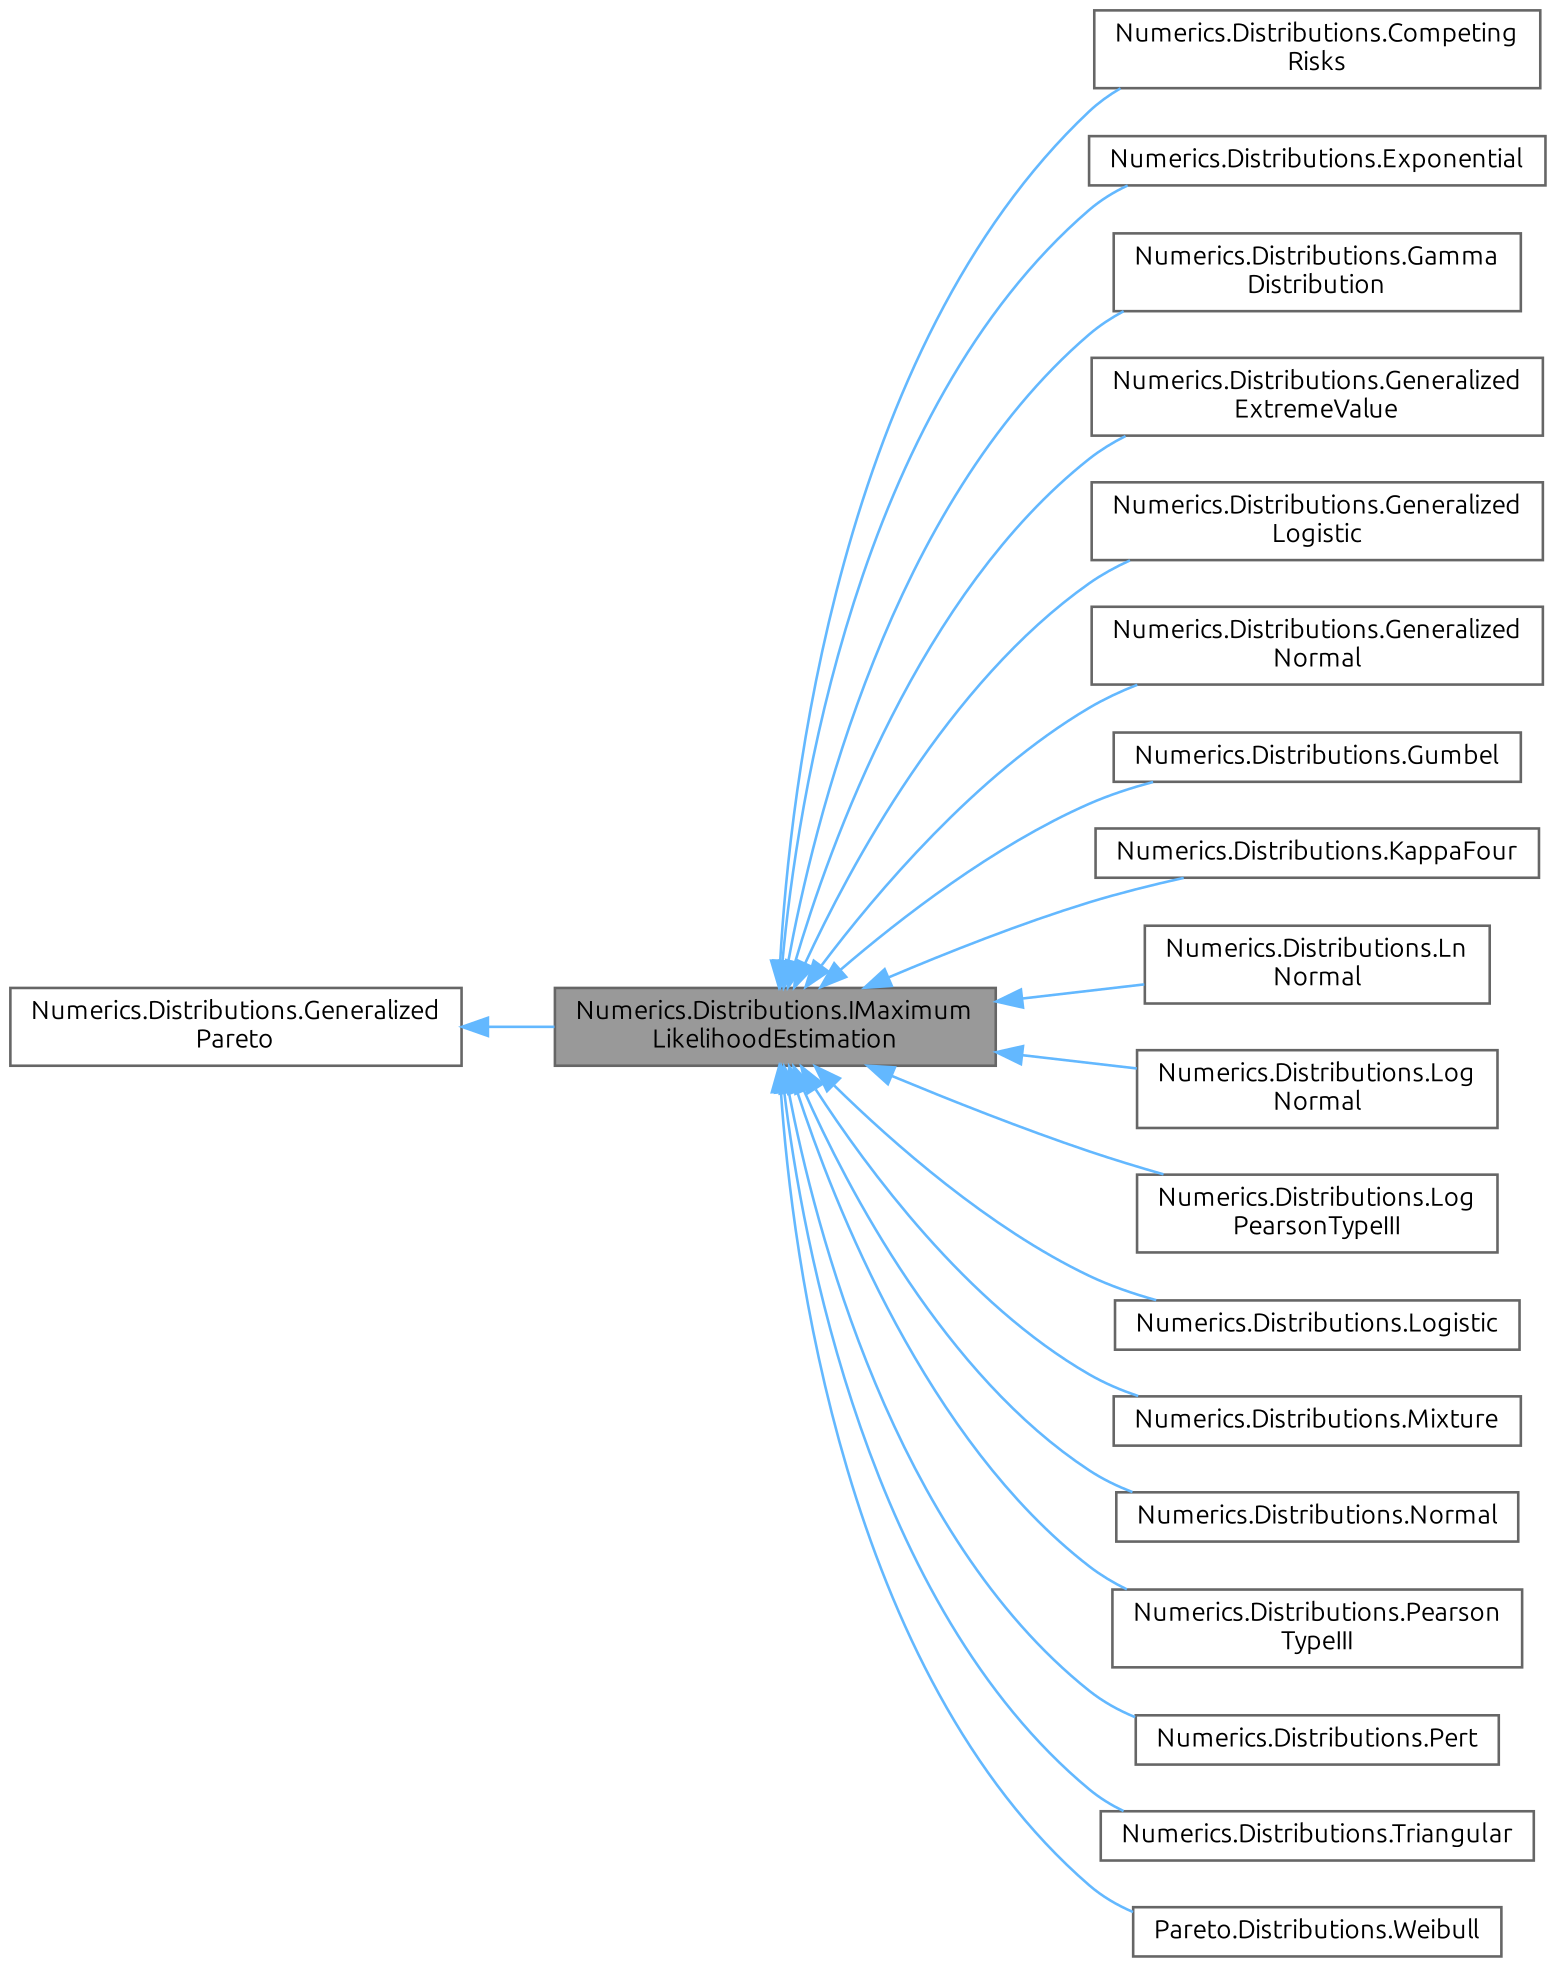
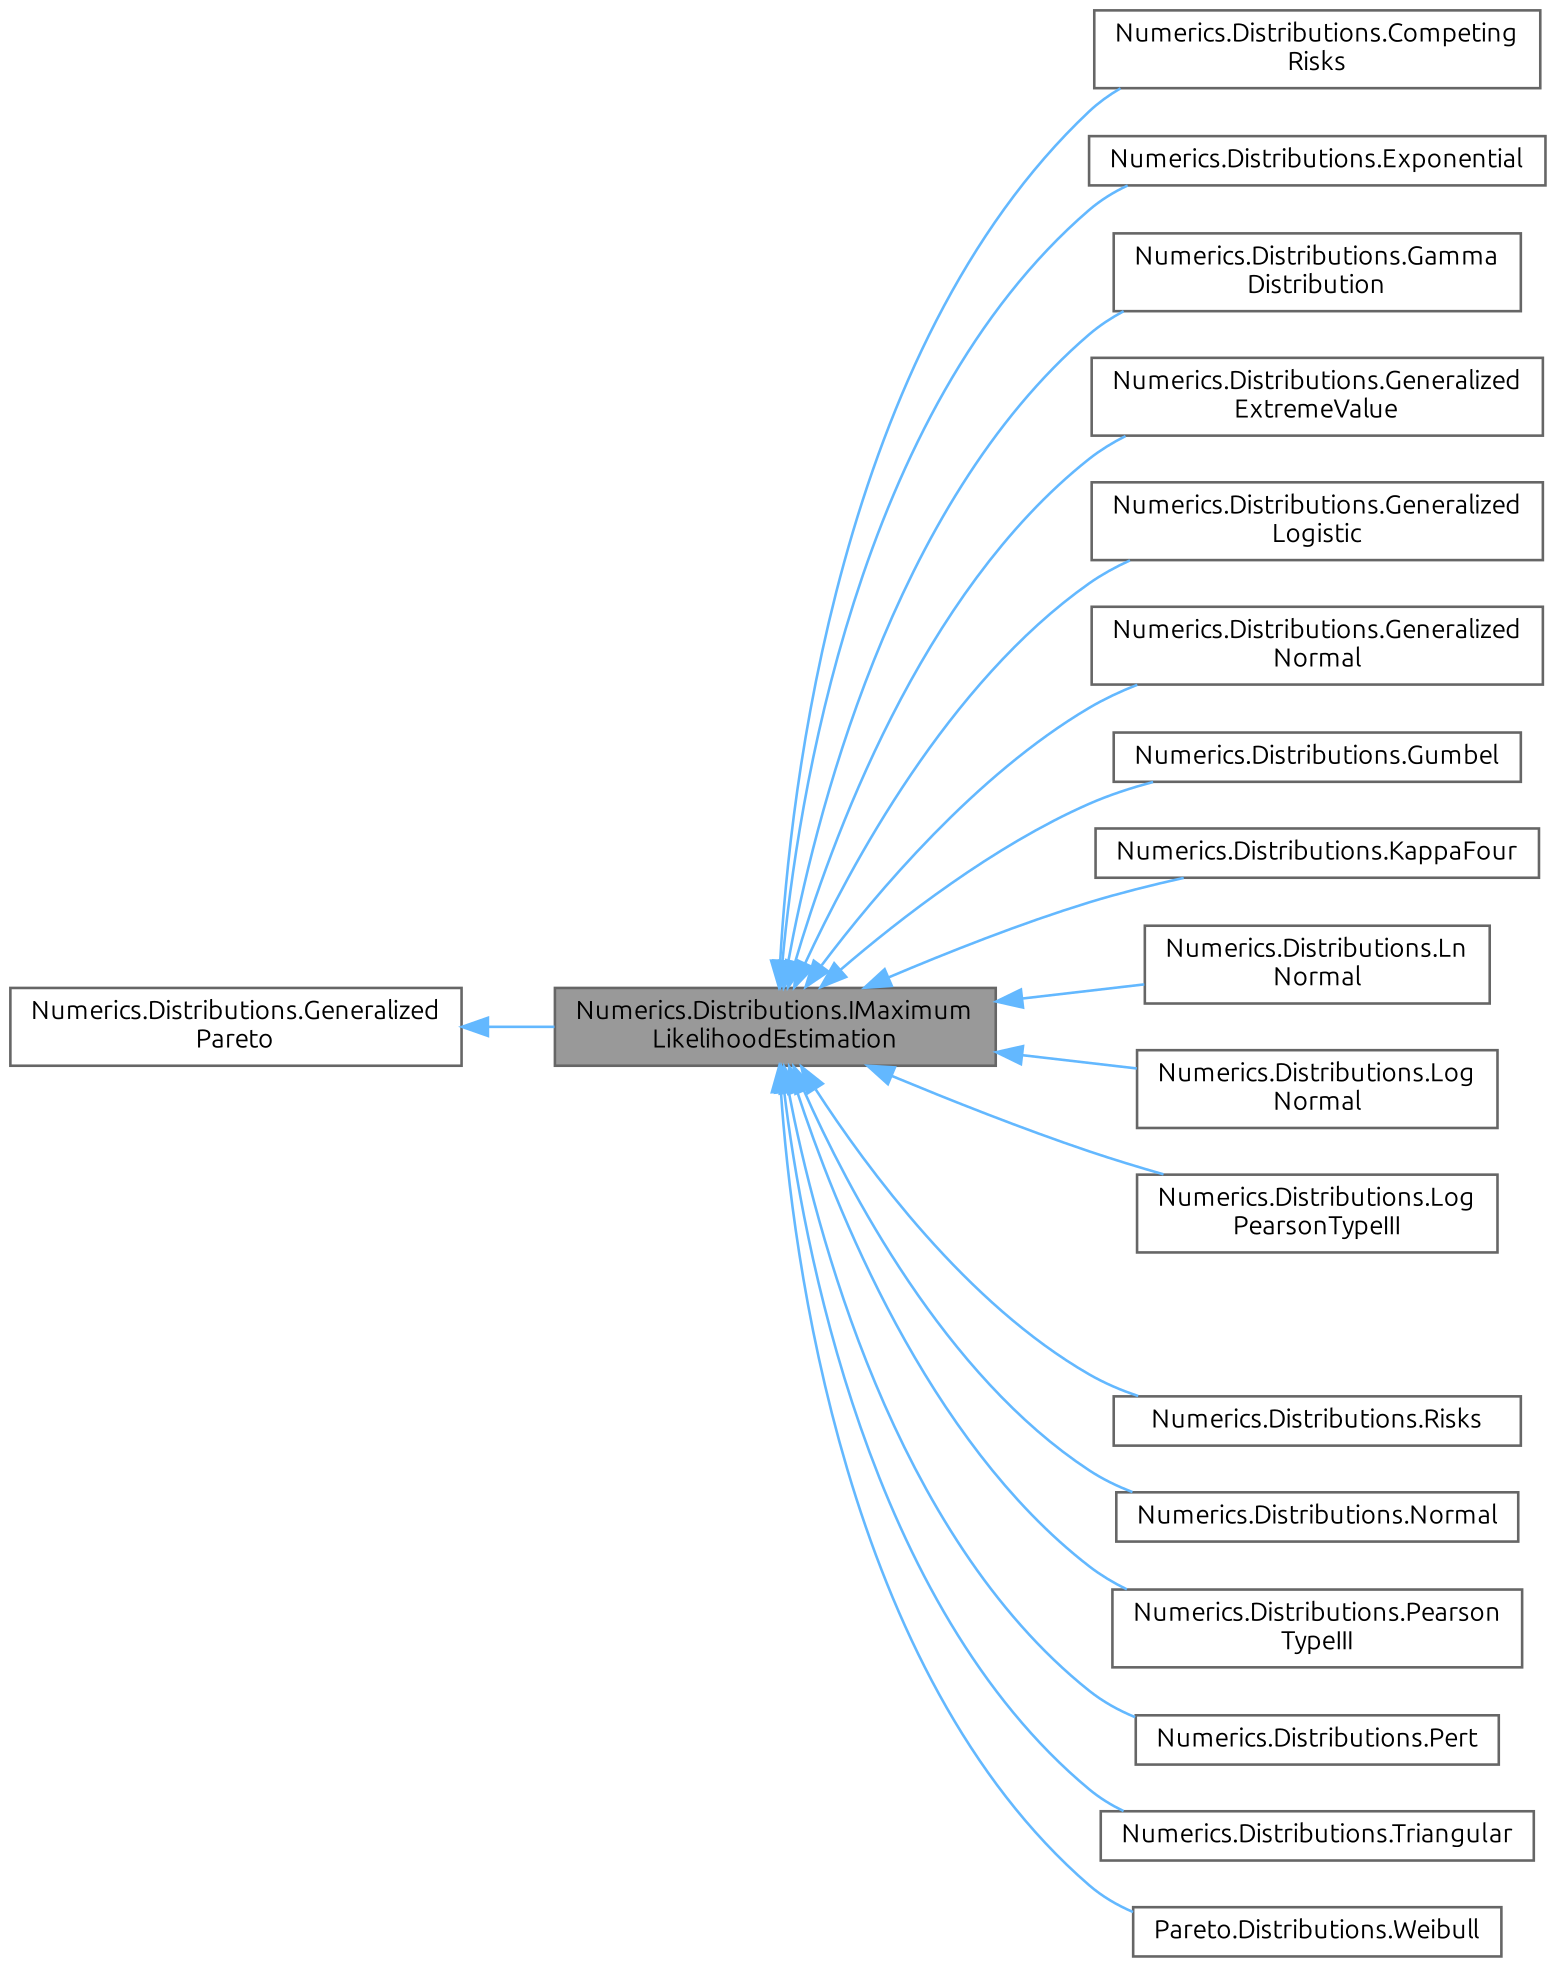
(1317, 1325) -> none
(1317, 1421) -> (1317, 1421)
